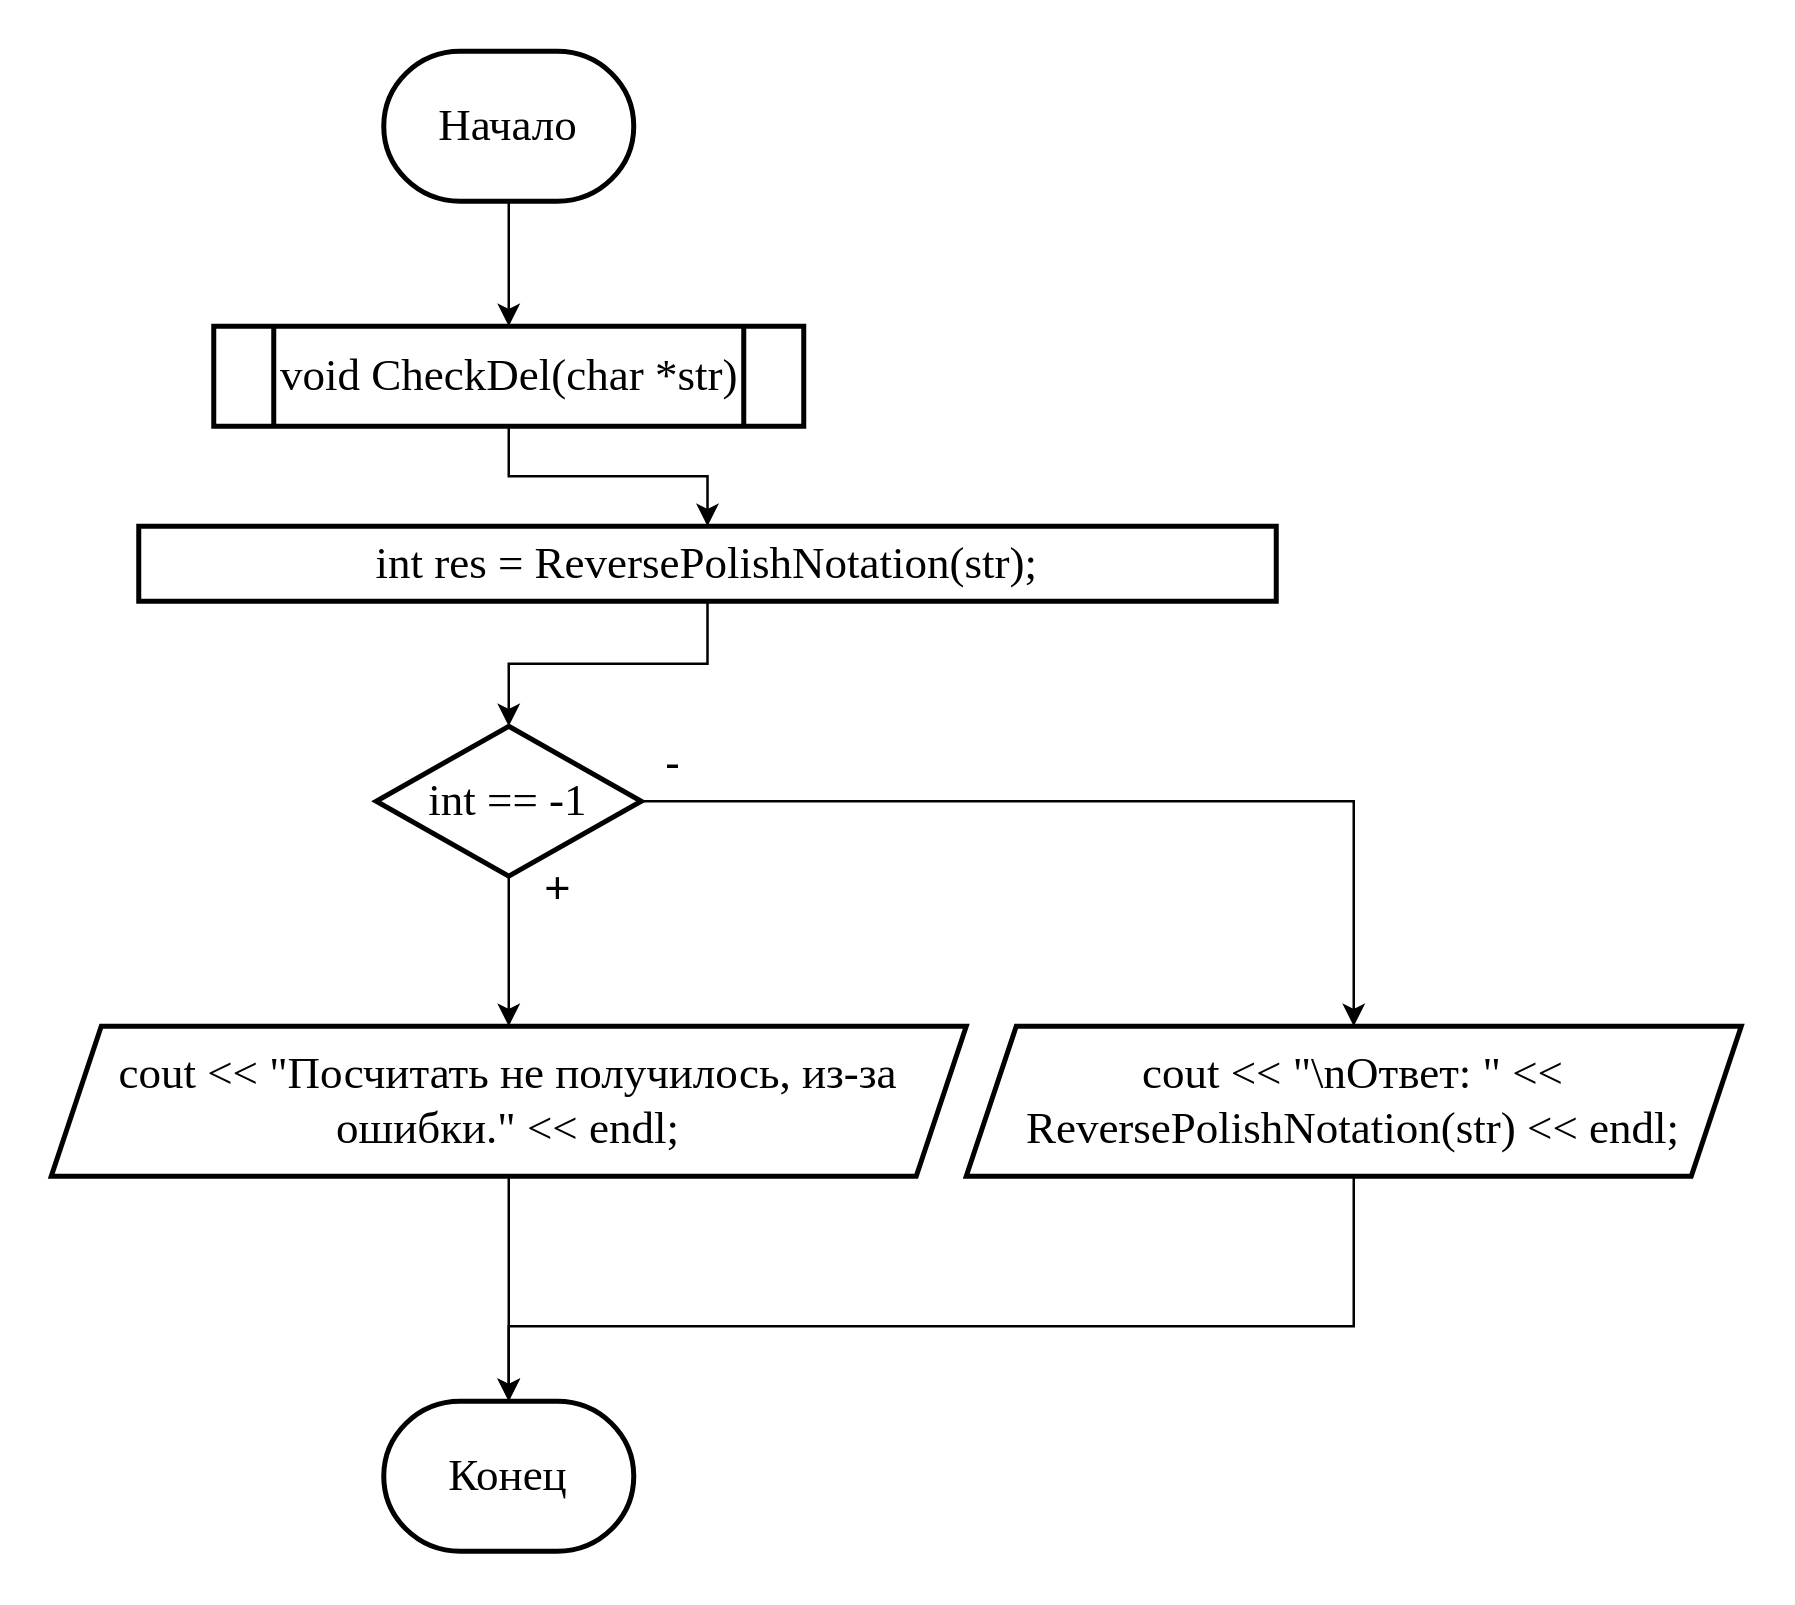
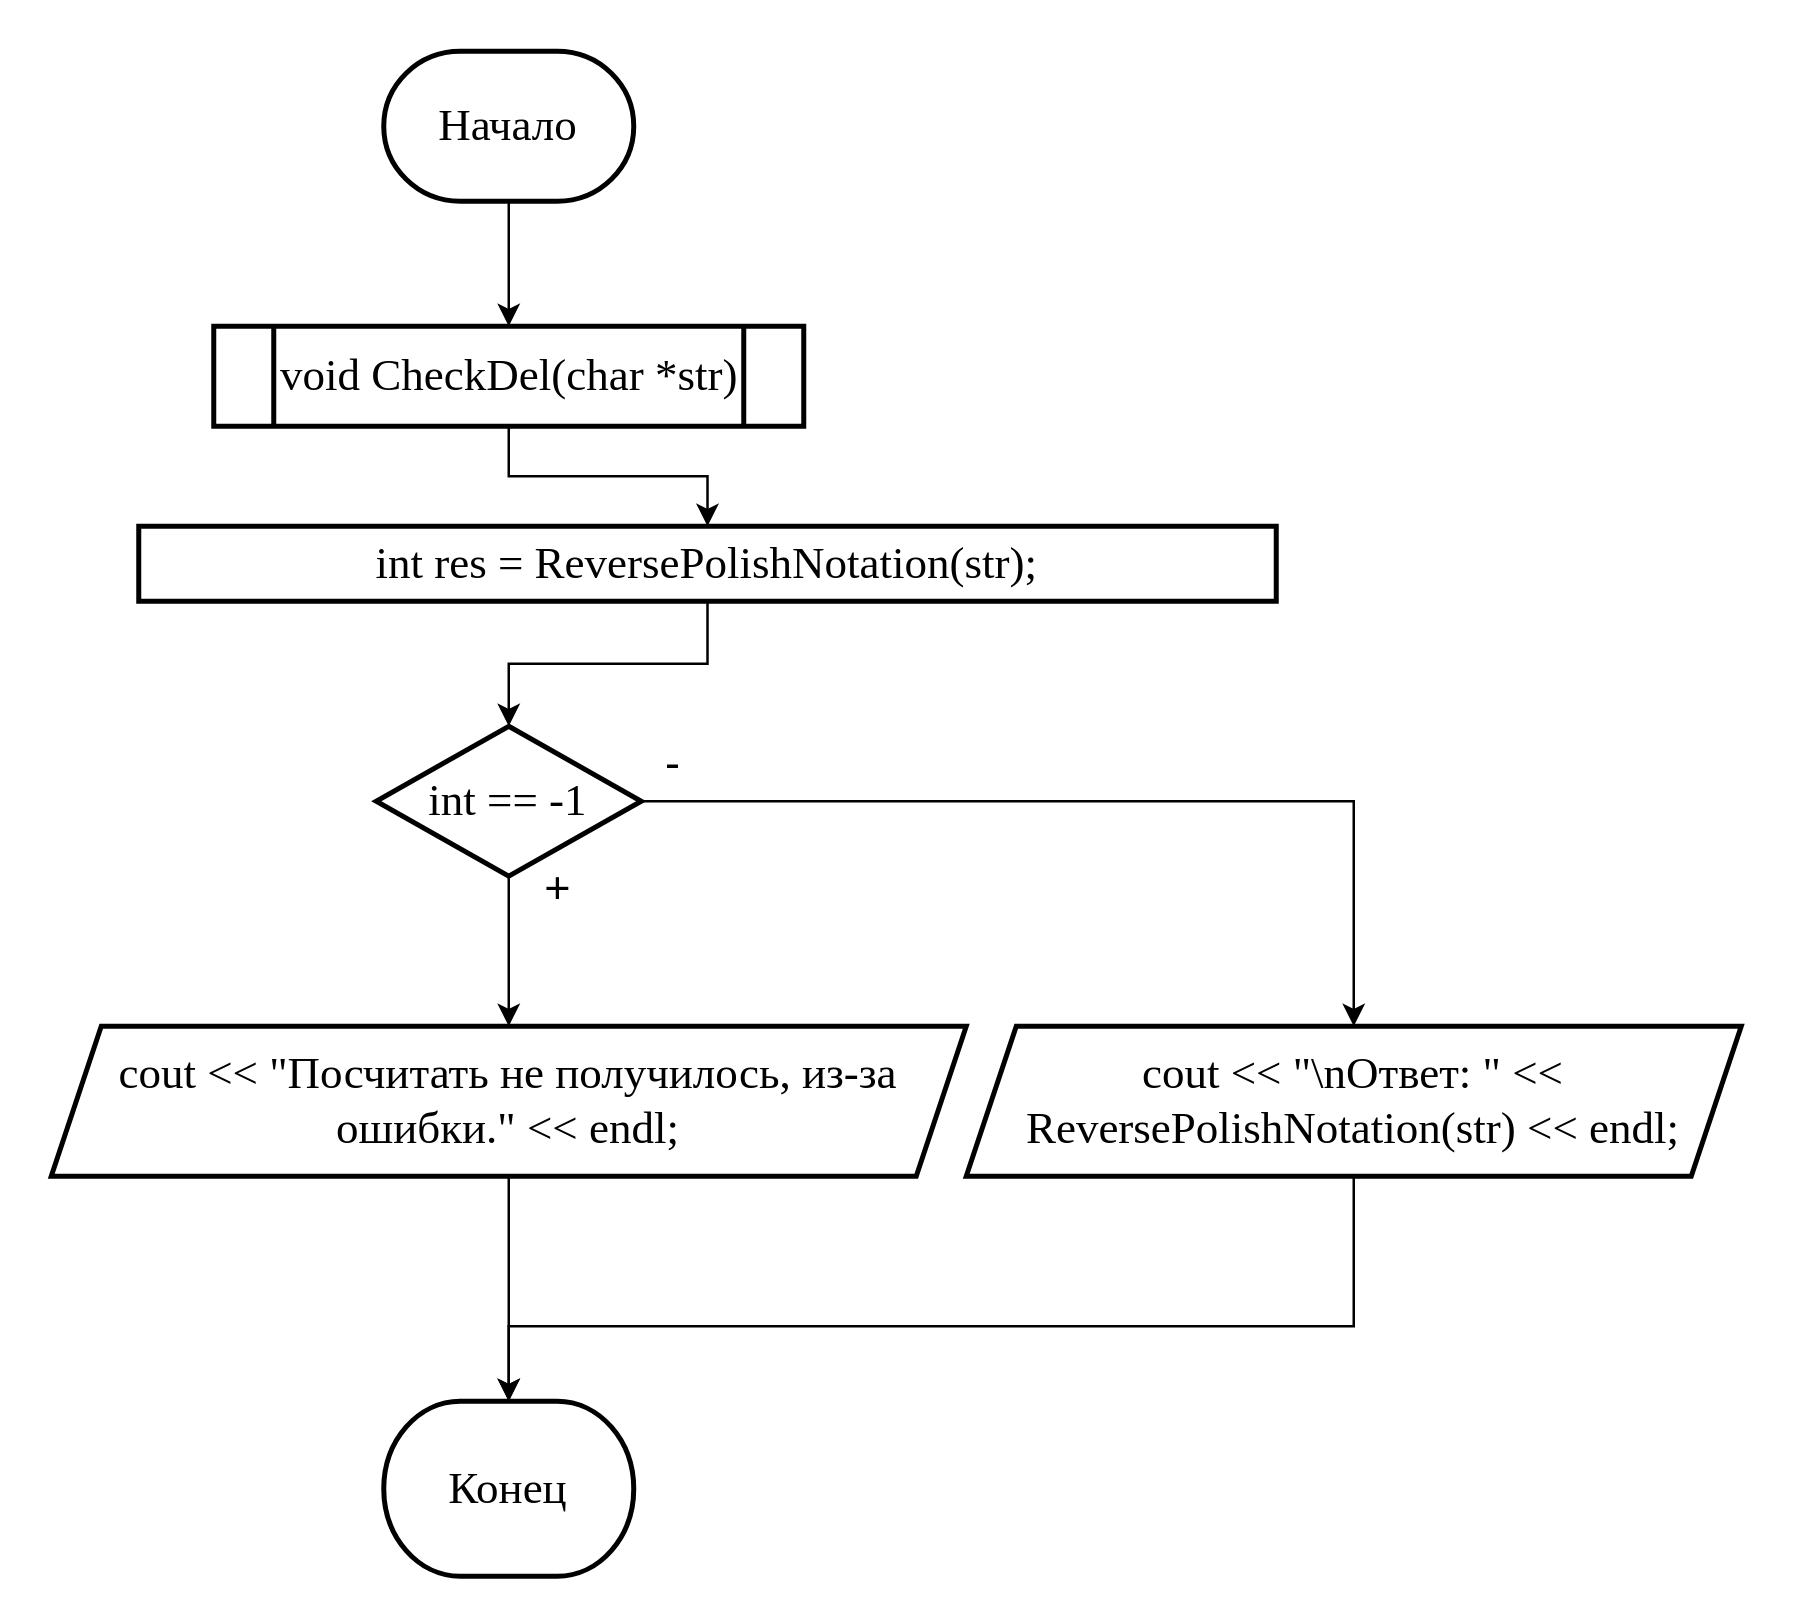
(509, 1476) -> (509, 1489)
